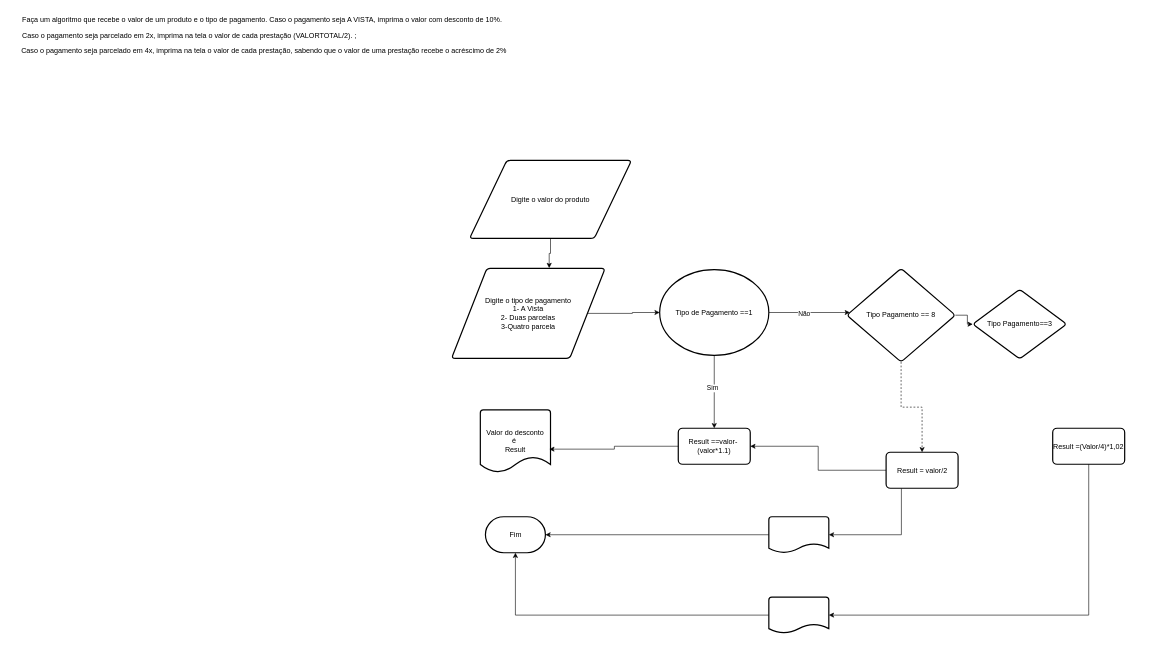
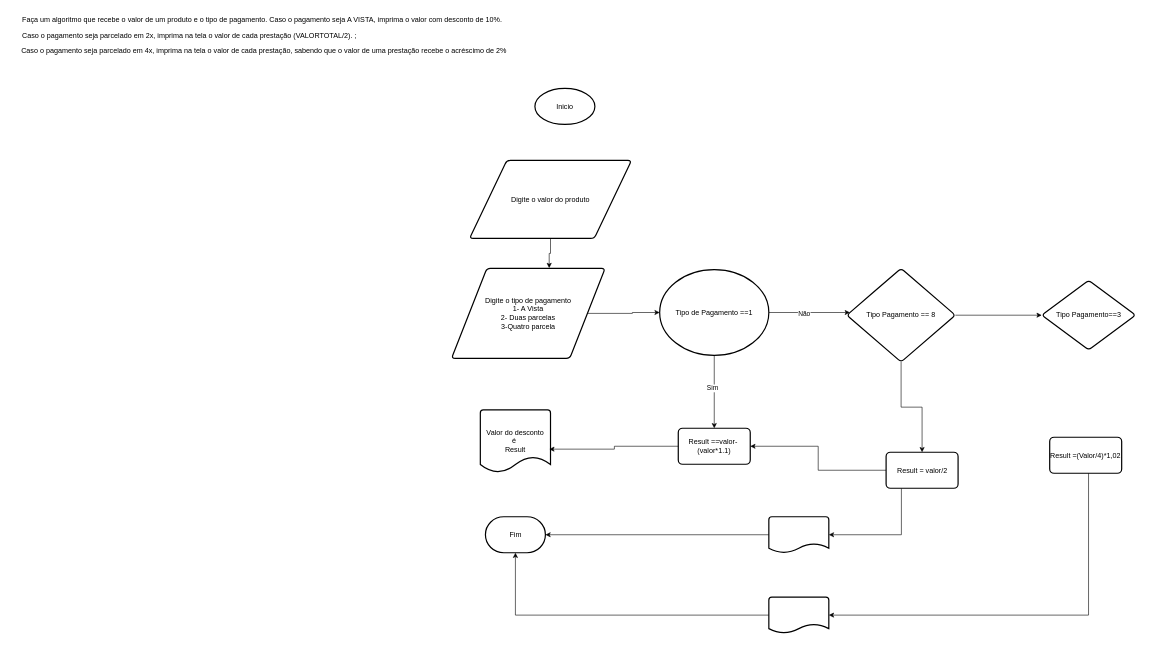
none -> (565, 107)
(1020, 324) -> (1089, 315)
(909, 407) -> (909, 407)
(1089, 446) -> (1086, 455)
